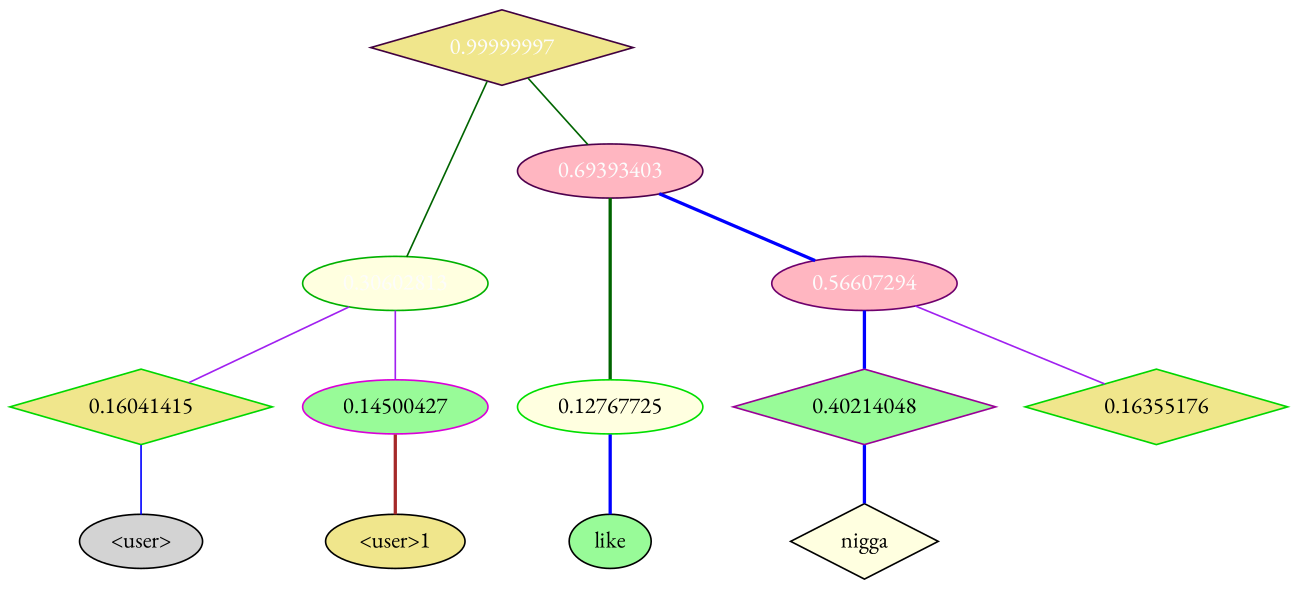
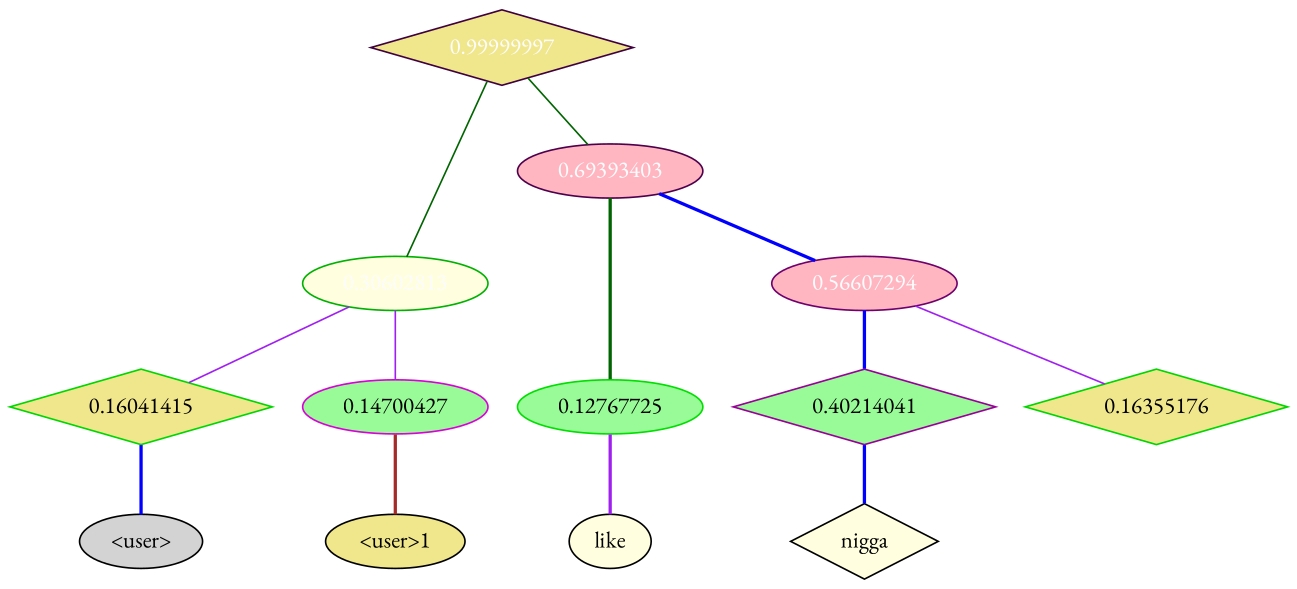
(395, 407) -> (395, 407)
(610, 407) -> (610, 407)
(864, 407) -> (864, 407)
(610, 474) -> (610, 474)
(141, 480) -> (141, 480)
(610, 541) -> (610, 541)
